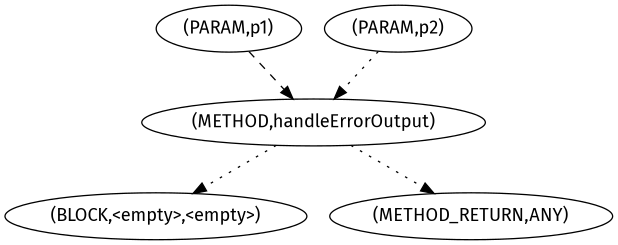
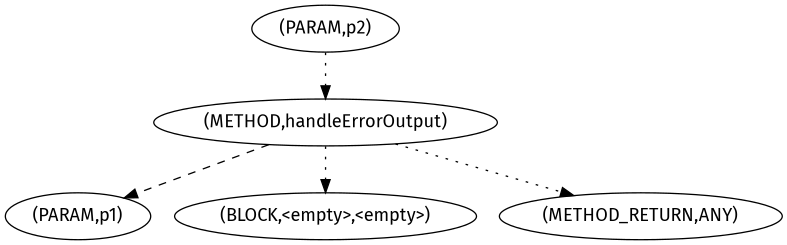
(267, 71) -> (203, 169)
